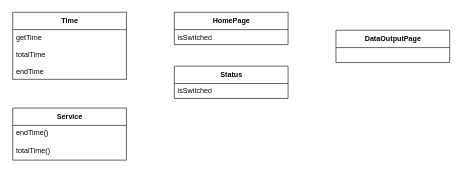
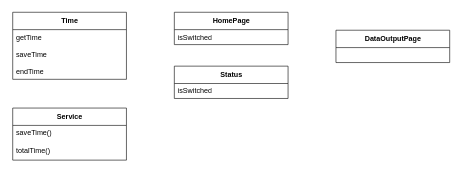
(32, 55) -> (31, 55)
(33, 134) -> (35, 134)
